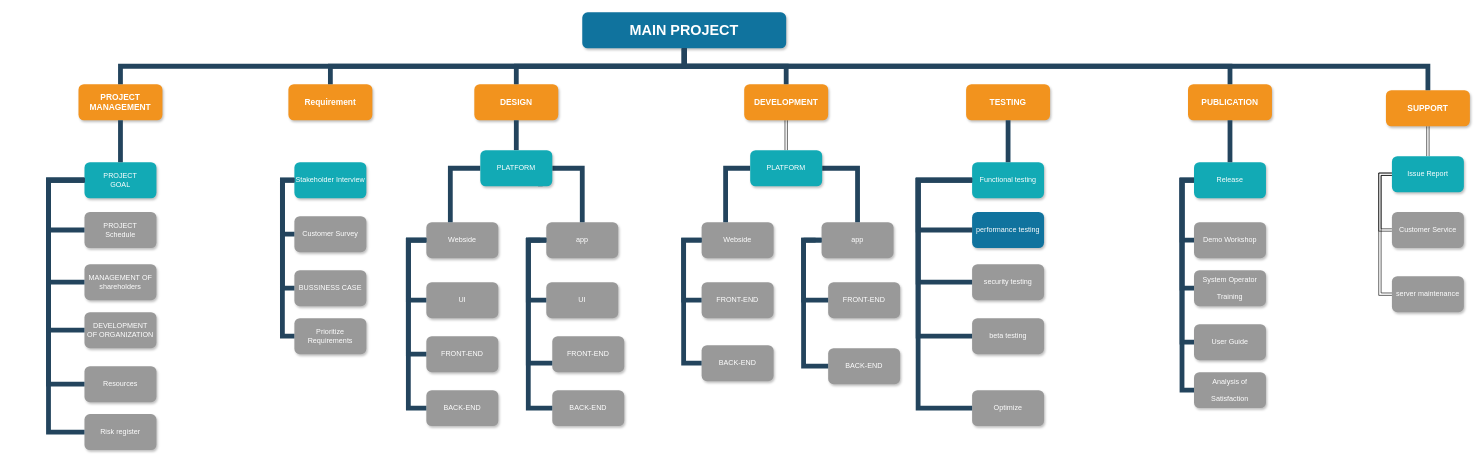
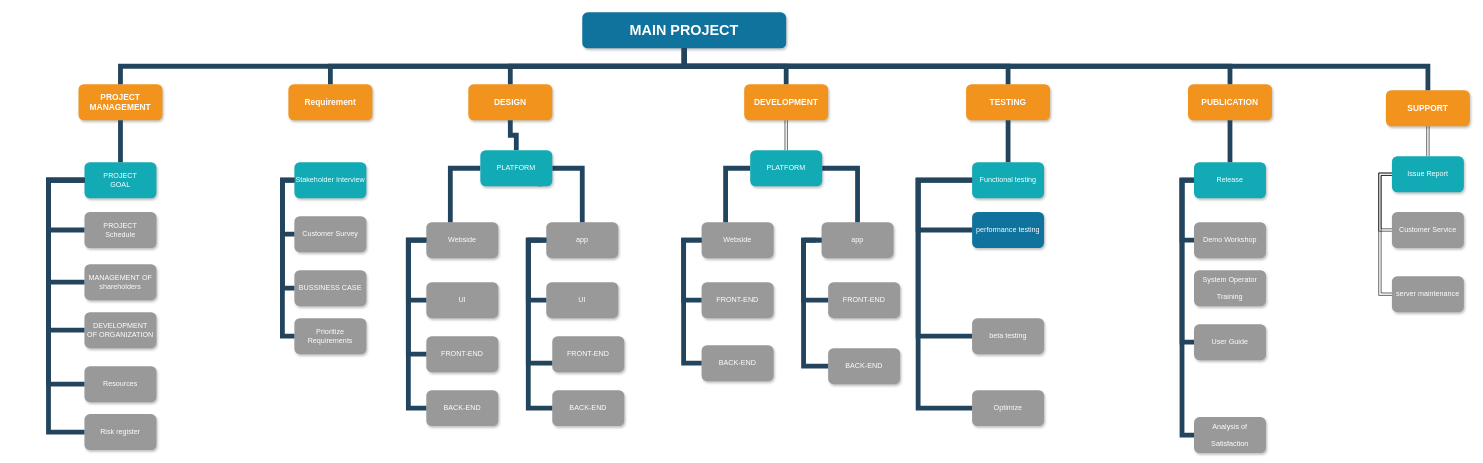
none -> (1008, 76)
(516, 102) -> (510, 102)
(946, 282) -> none
(1008, 282) -> none
(1189, 288) -> none
(1230, 390) -> (1230, 435)
